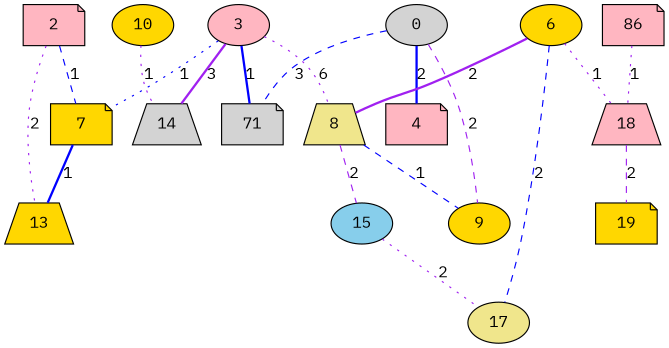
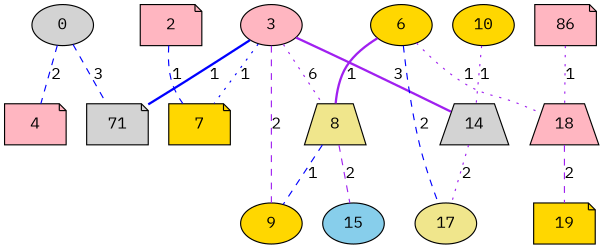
(417, 75) -> (49, 75)
(473, 75) -> (352, 75)
(463, 120) -> (271, 124)
(39, 223) -> none
(430, 273) -> (460, 174)
